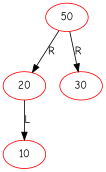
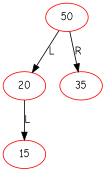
(52, 52) -> (52, 52)
(81, 86) -> (81, 86)
(24, 154) -> (24, 154)
